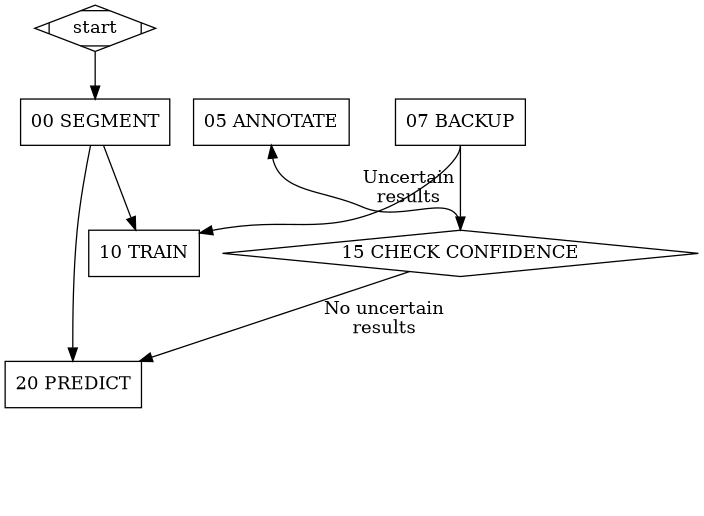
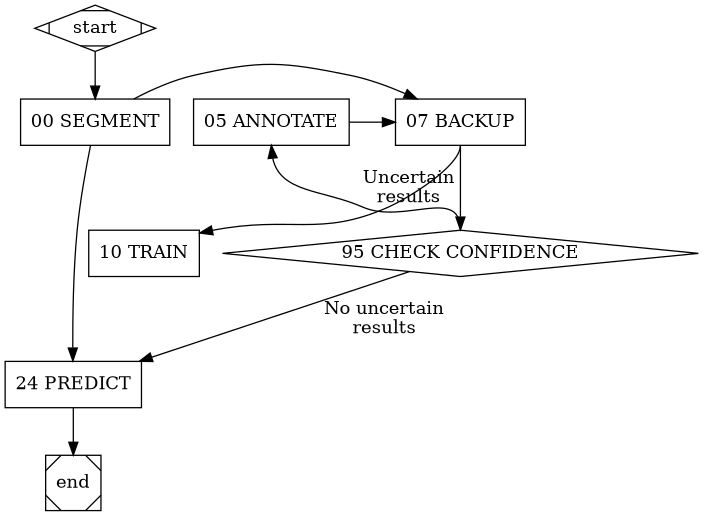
none -> (366, 122)
(117, 182) -> (268, 64)
(460, 253) -> (460, 253)
(73, 385) -> (73, 385)
none -> (73, 483)
